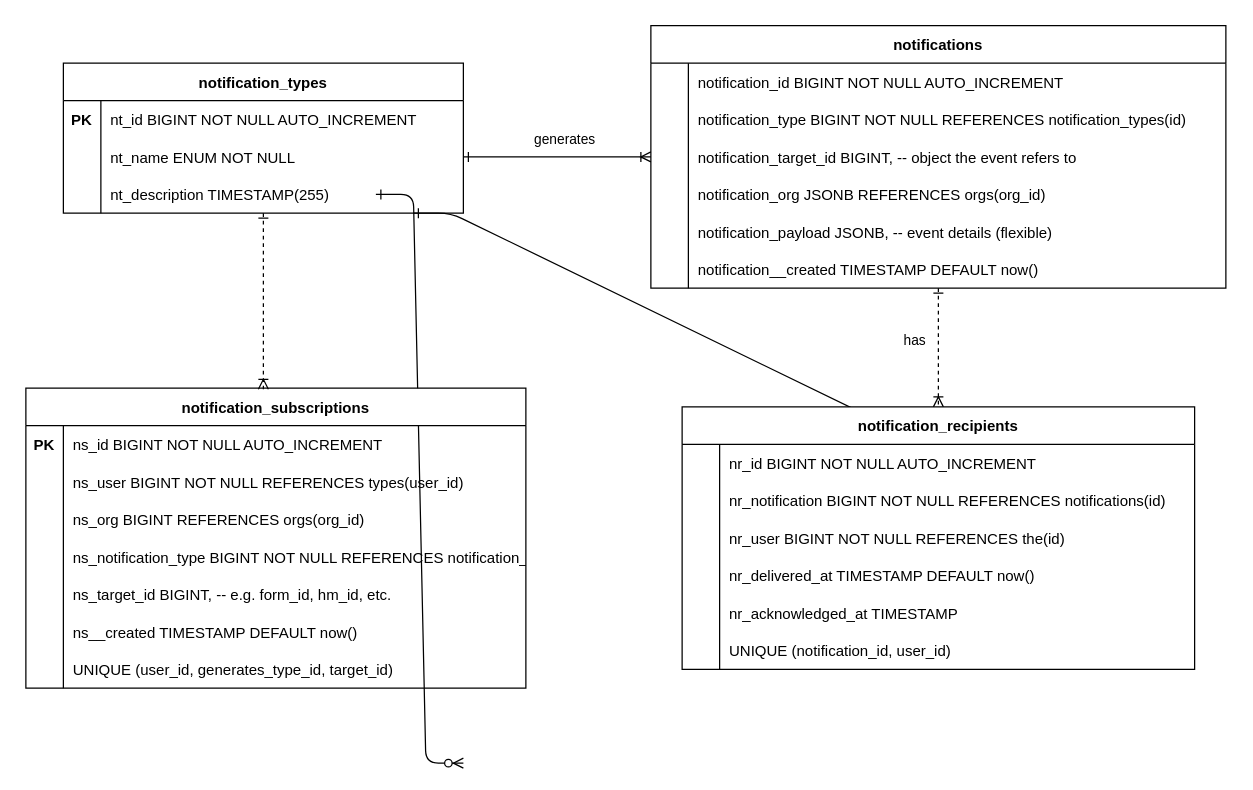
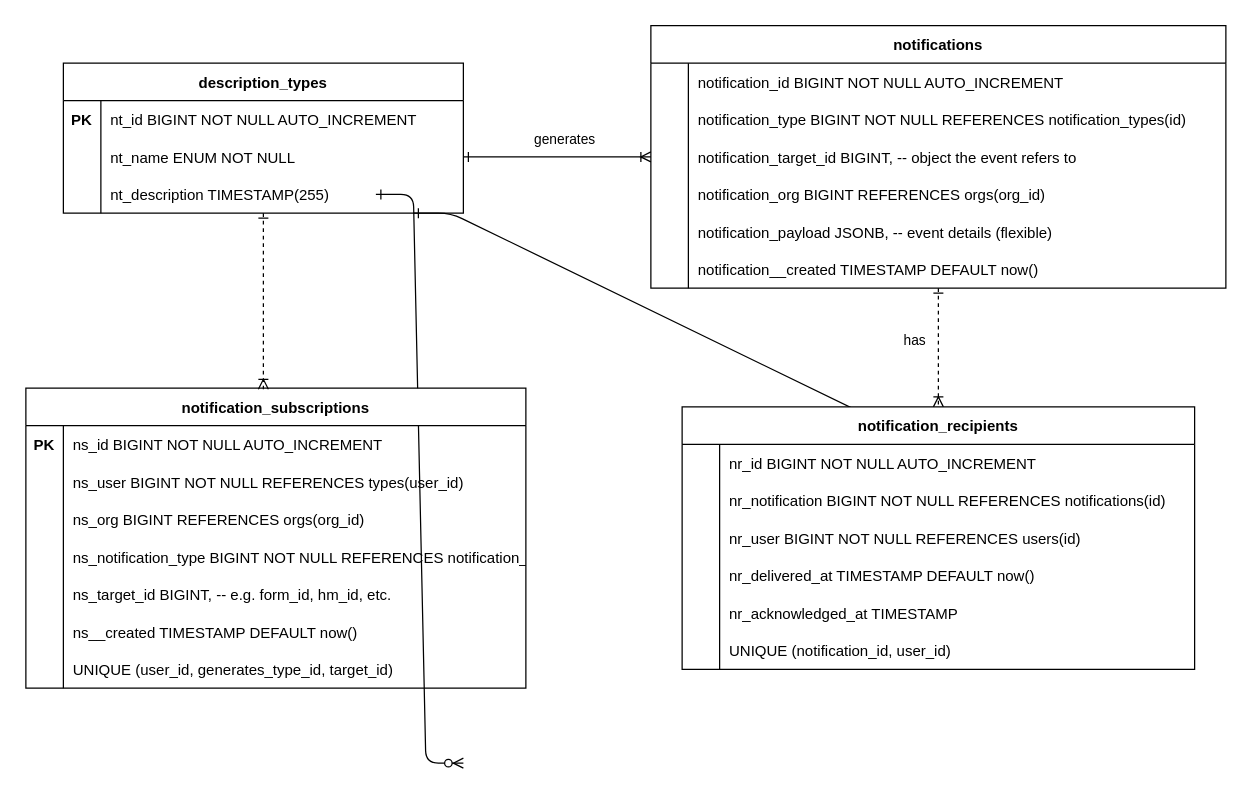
(263, 83) -> (263, 83)
(877, 195) -> (881, 195)
(893, 539) -> (902, 539)
